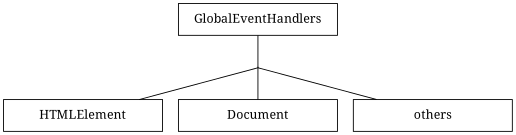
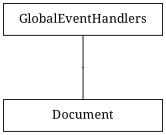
(83, 115) -> none
(433, 115) -> none
